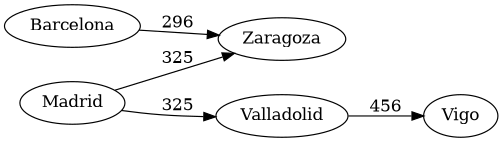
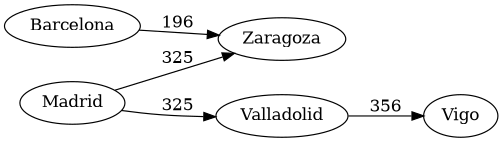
(178, 23) -> (178, 23)
(386, 107) -> (386, 107)
